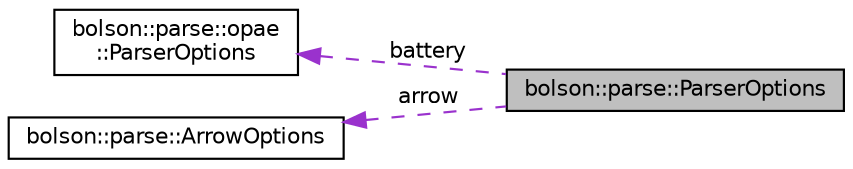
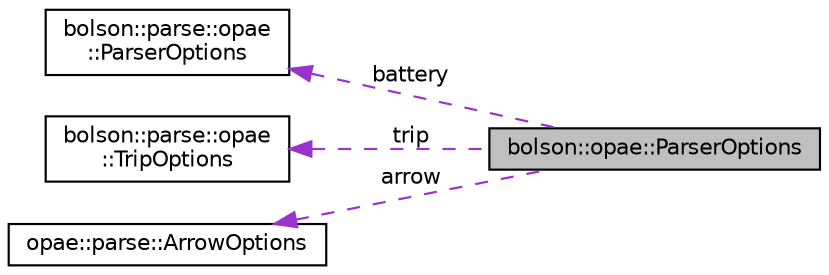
(675, 90) -> (655, 149)
(176, 138) -> (167, 245)
none -> (167, 149)
